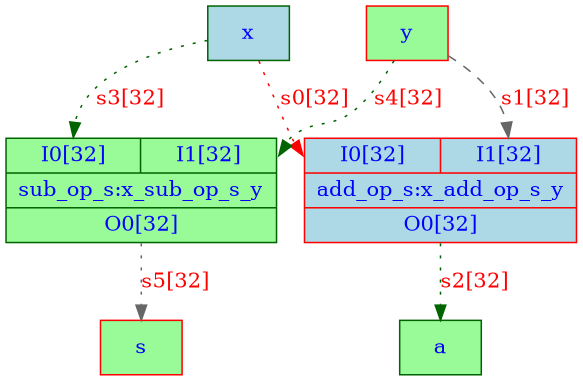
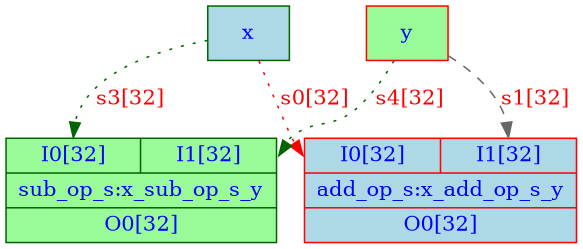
(141, 348) -> none
(440, 348) -> none
